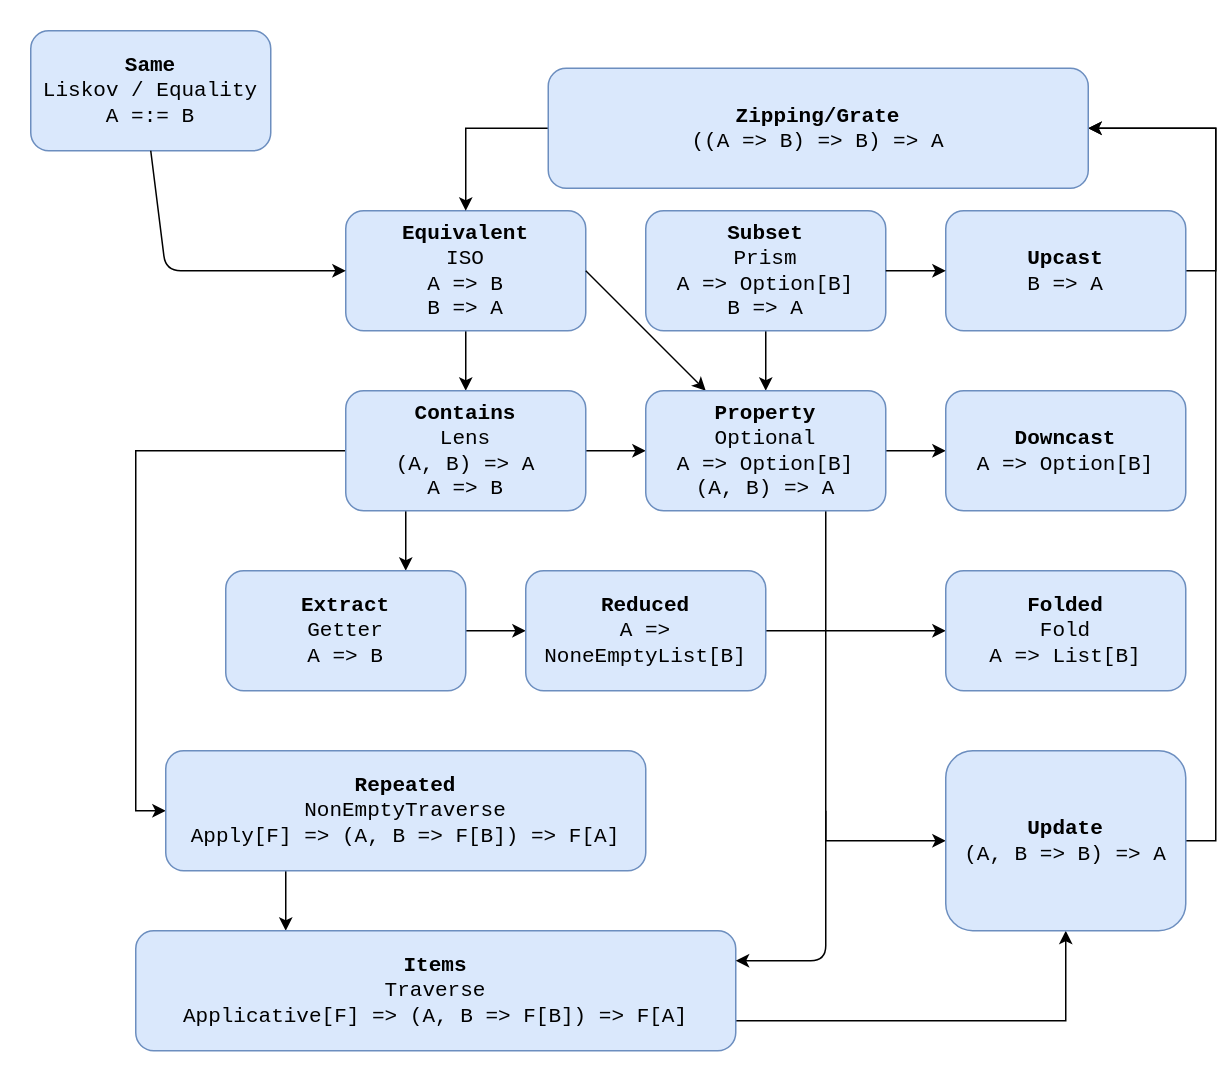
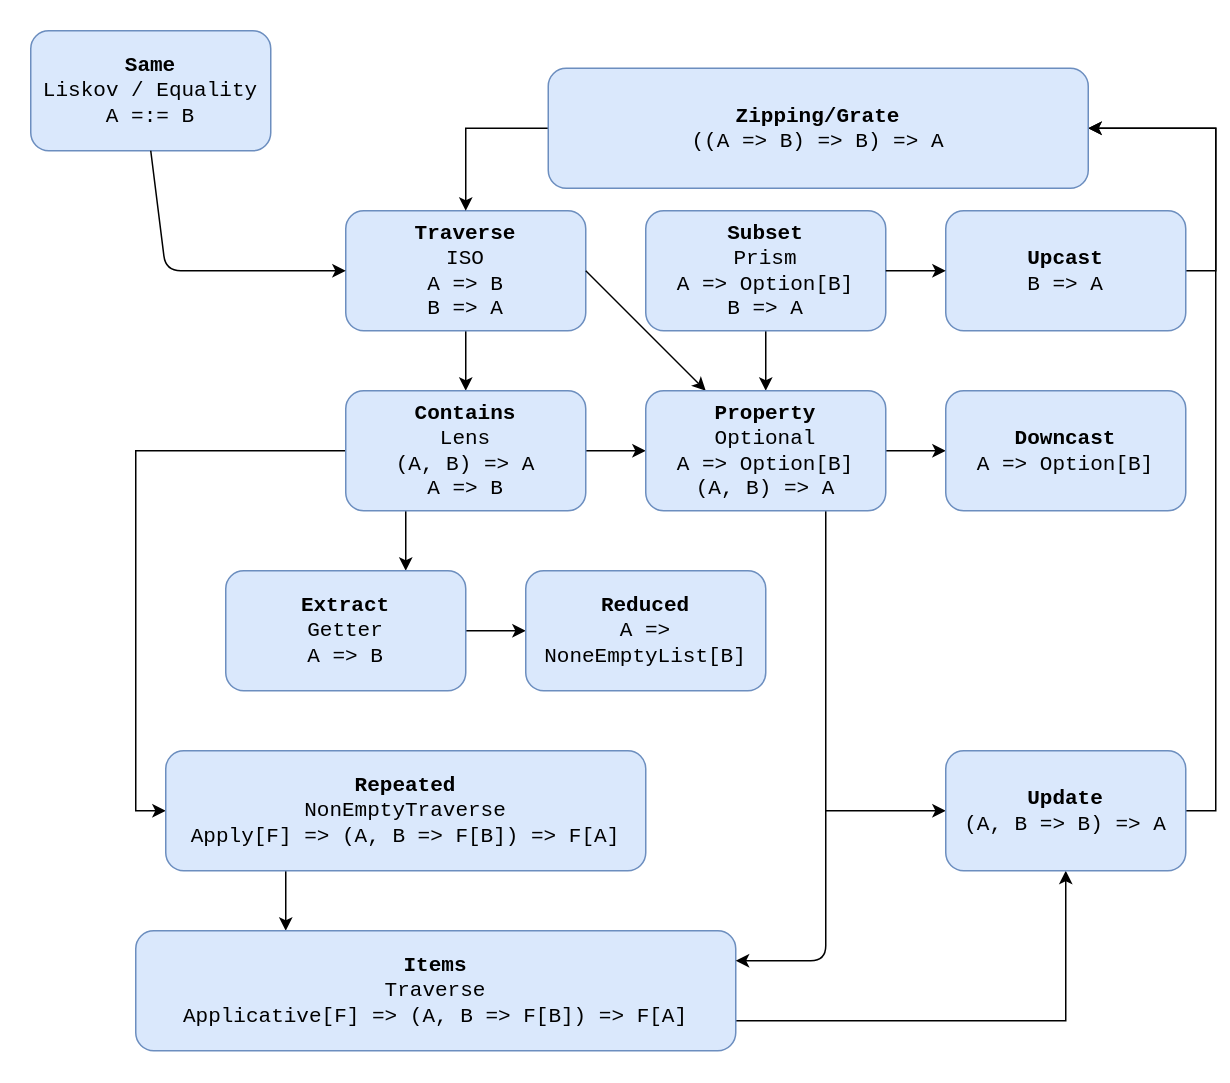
(466, 271) -> (466, 271)
(851, 631) -> none
(1066, 631) -> none
(1066, 841) -> (1066, 811)
